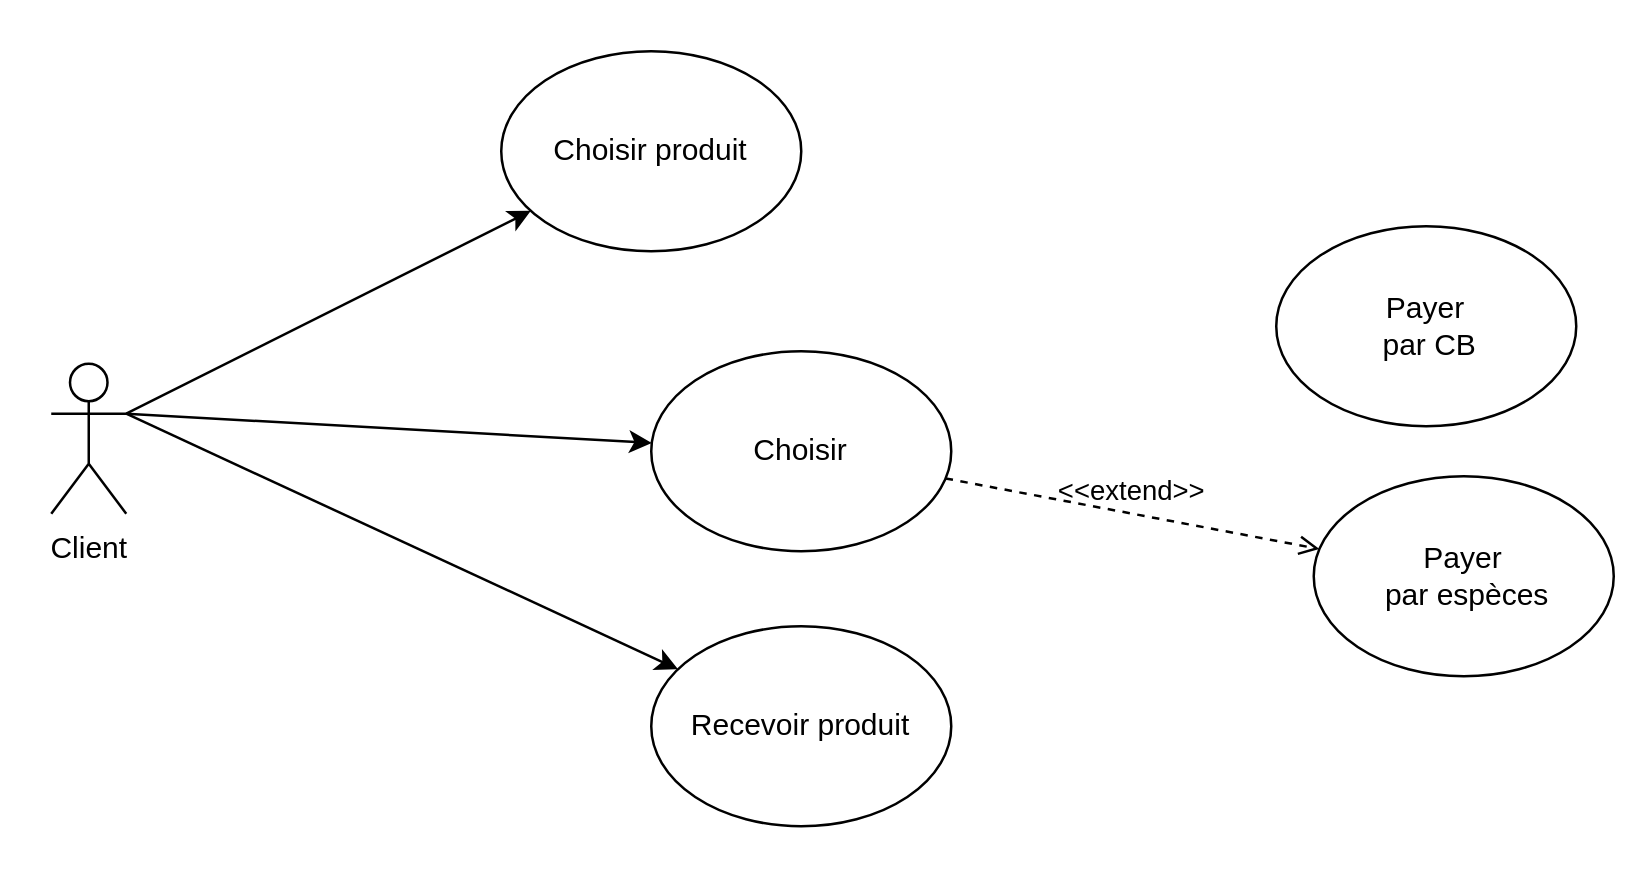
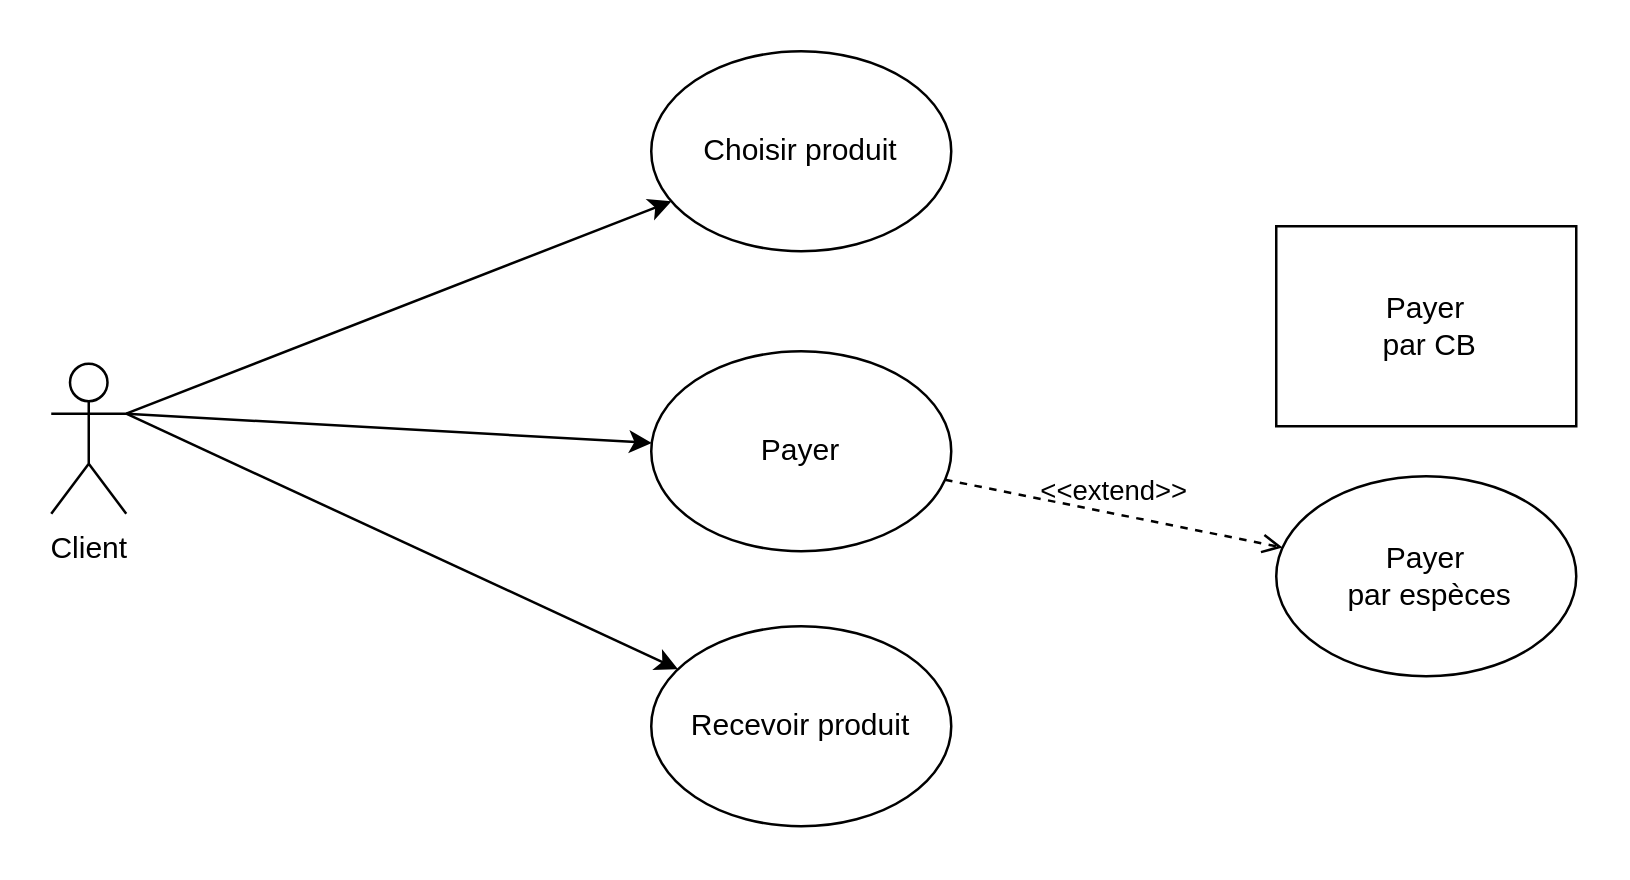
(651, 151) -> (801, 151)
(1426, 326) -> (1426, 326)
(801, 451) -> (801, 451)
(1464, 576) -> (1426, 576)
